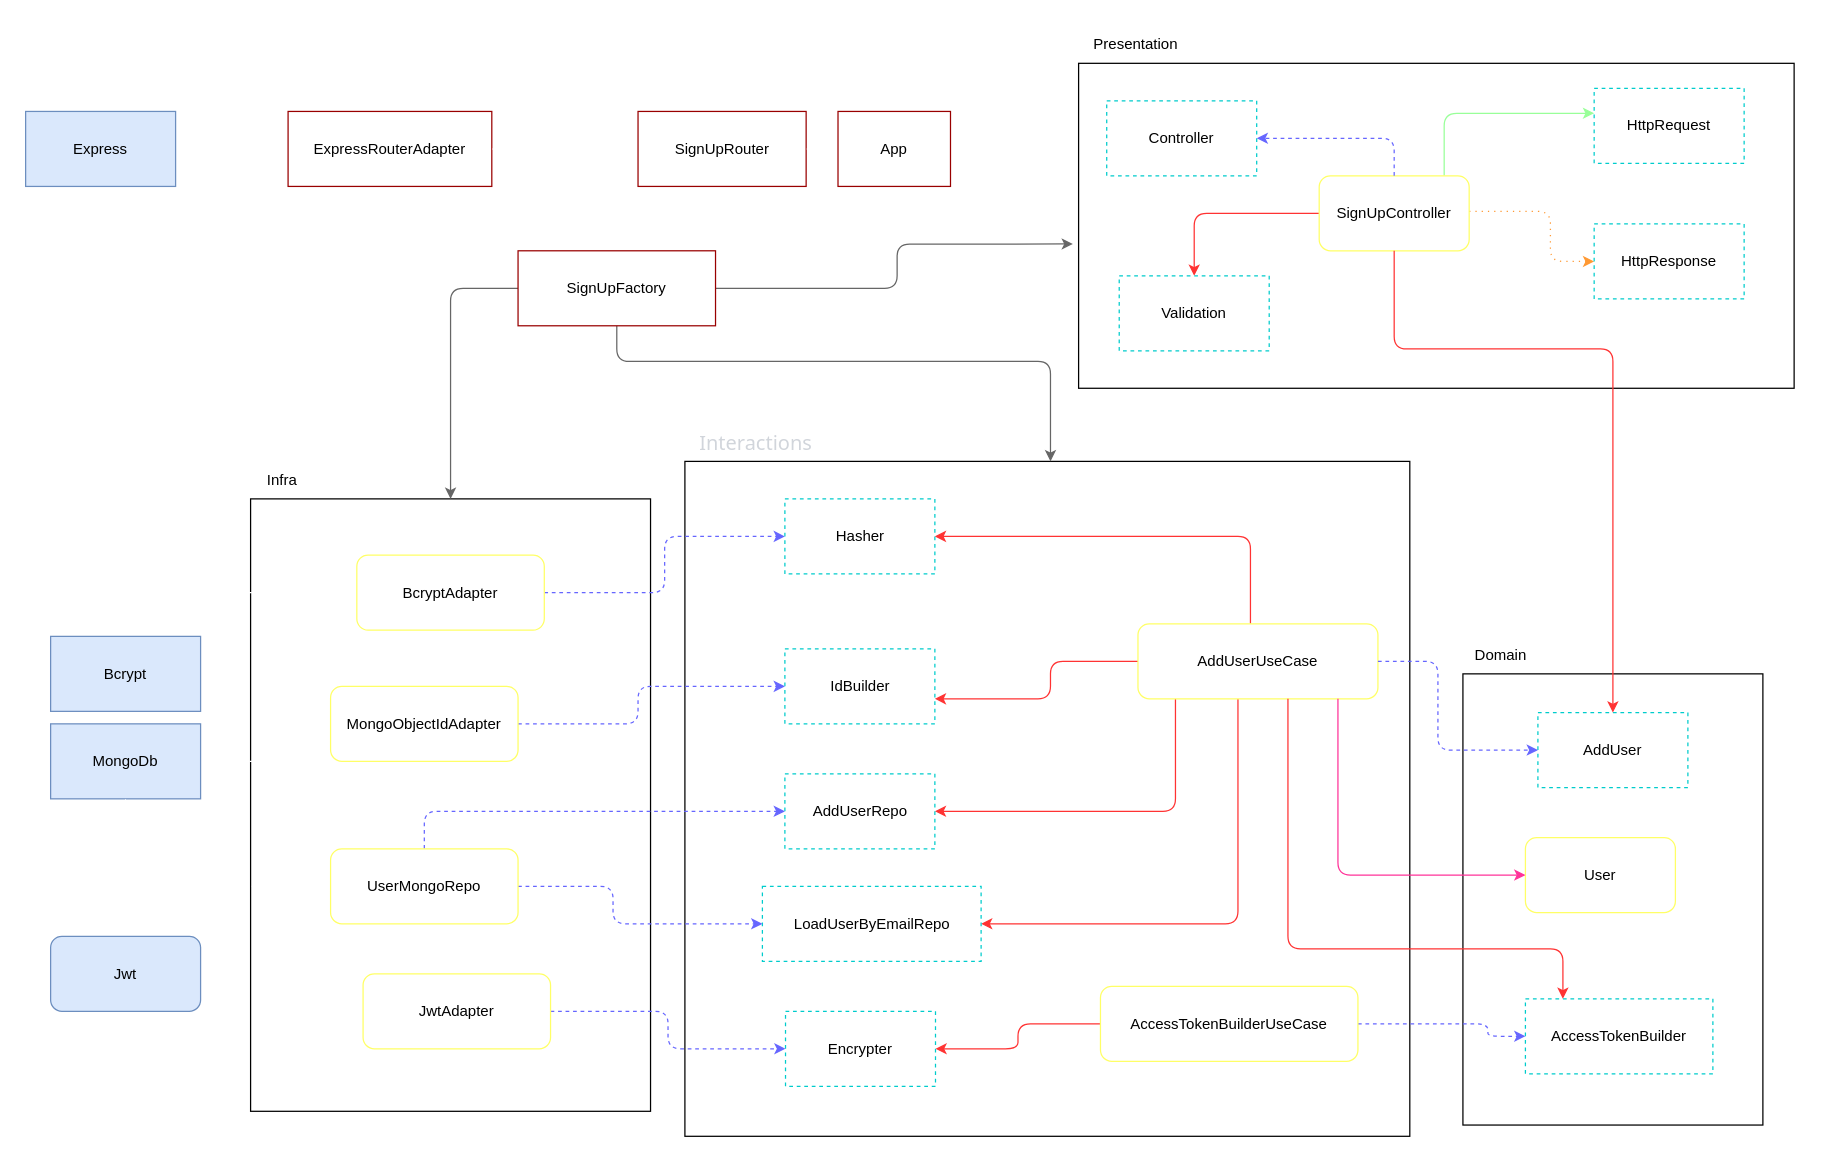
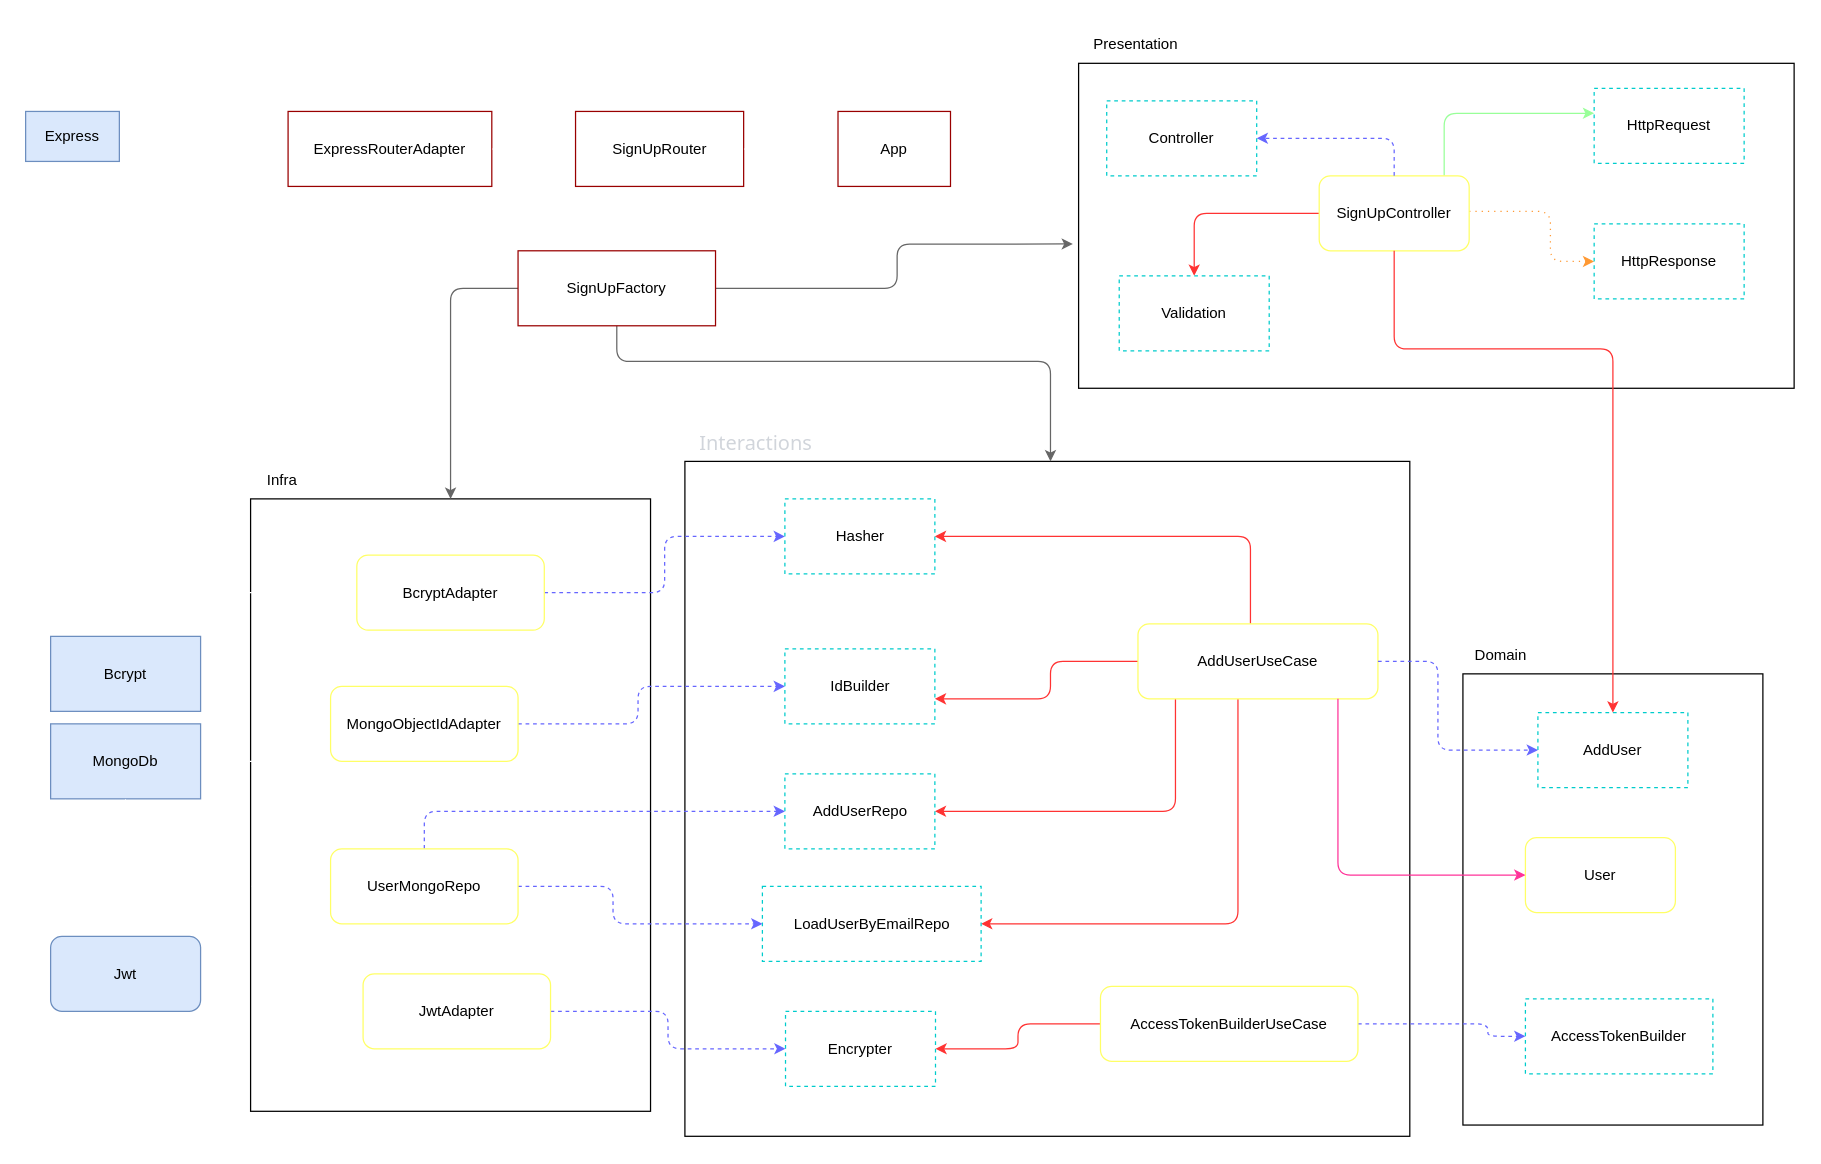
(101, 149) -> (73, 136)
(722, 149) -> (660, 149)
(1322, 949) -> none
